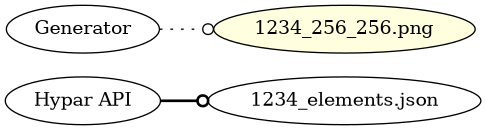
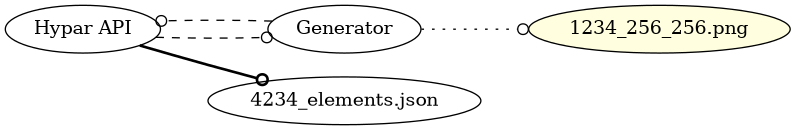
none -> (219, 20)
none -> (209, 38)
(344, 101) -> (344, 101)
